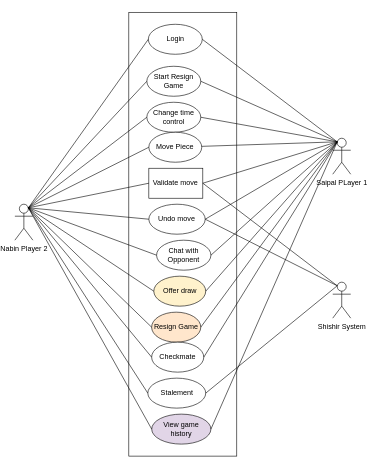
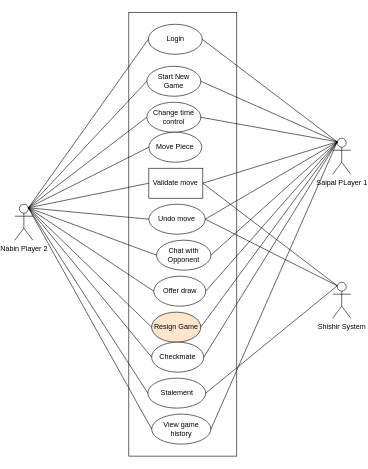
(174, 81) -> (174, 81)
(266, 144) -> none
(180, 291) -> (180, 291)
(181, 429) -> (181, 429)
